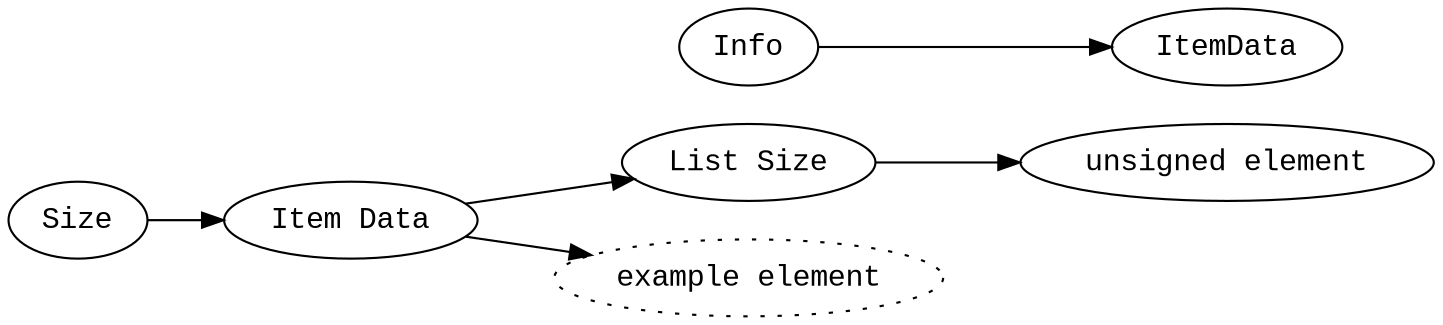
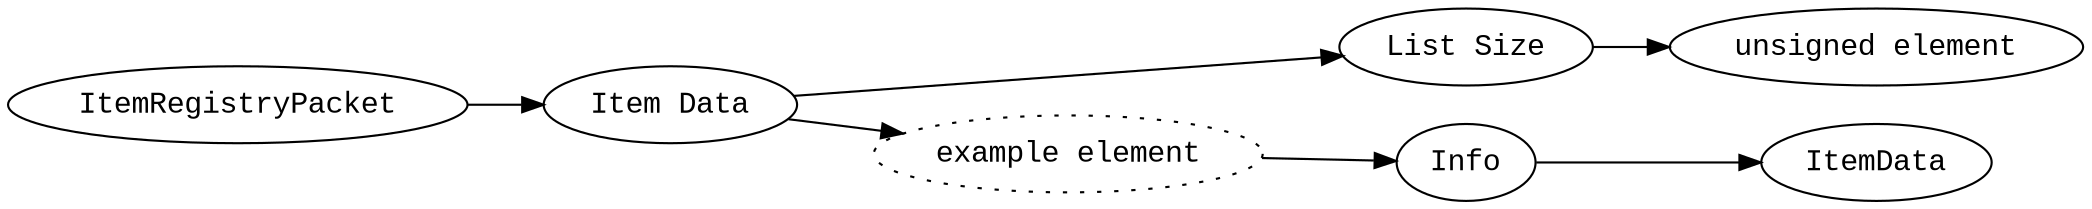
none -> (1318, 159)
(78, 220) -> (238, 105)
